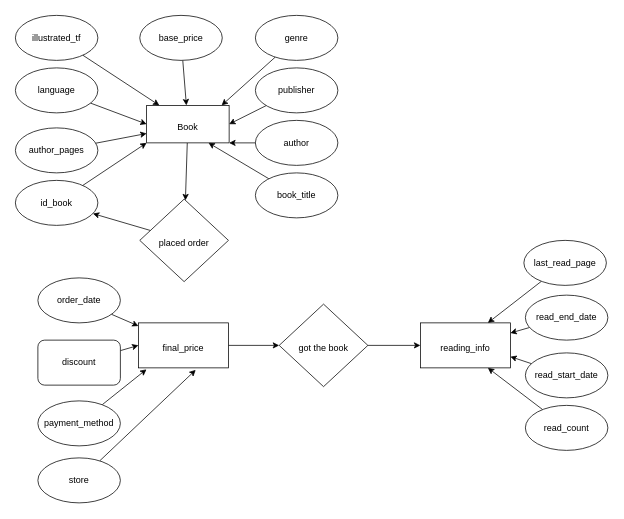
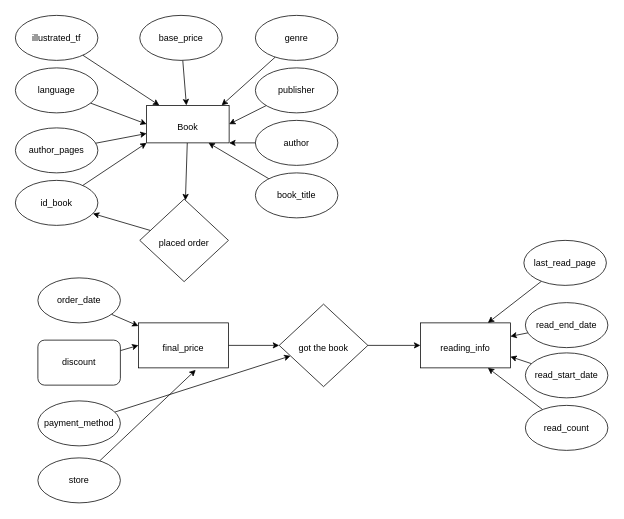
(567, 318) -> (567, 325)
(122, 389) -> (230, 375)
